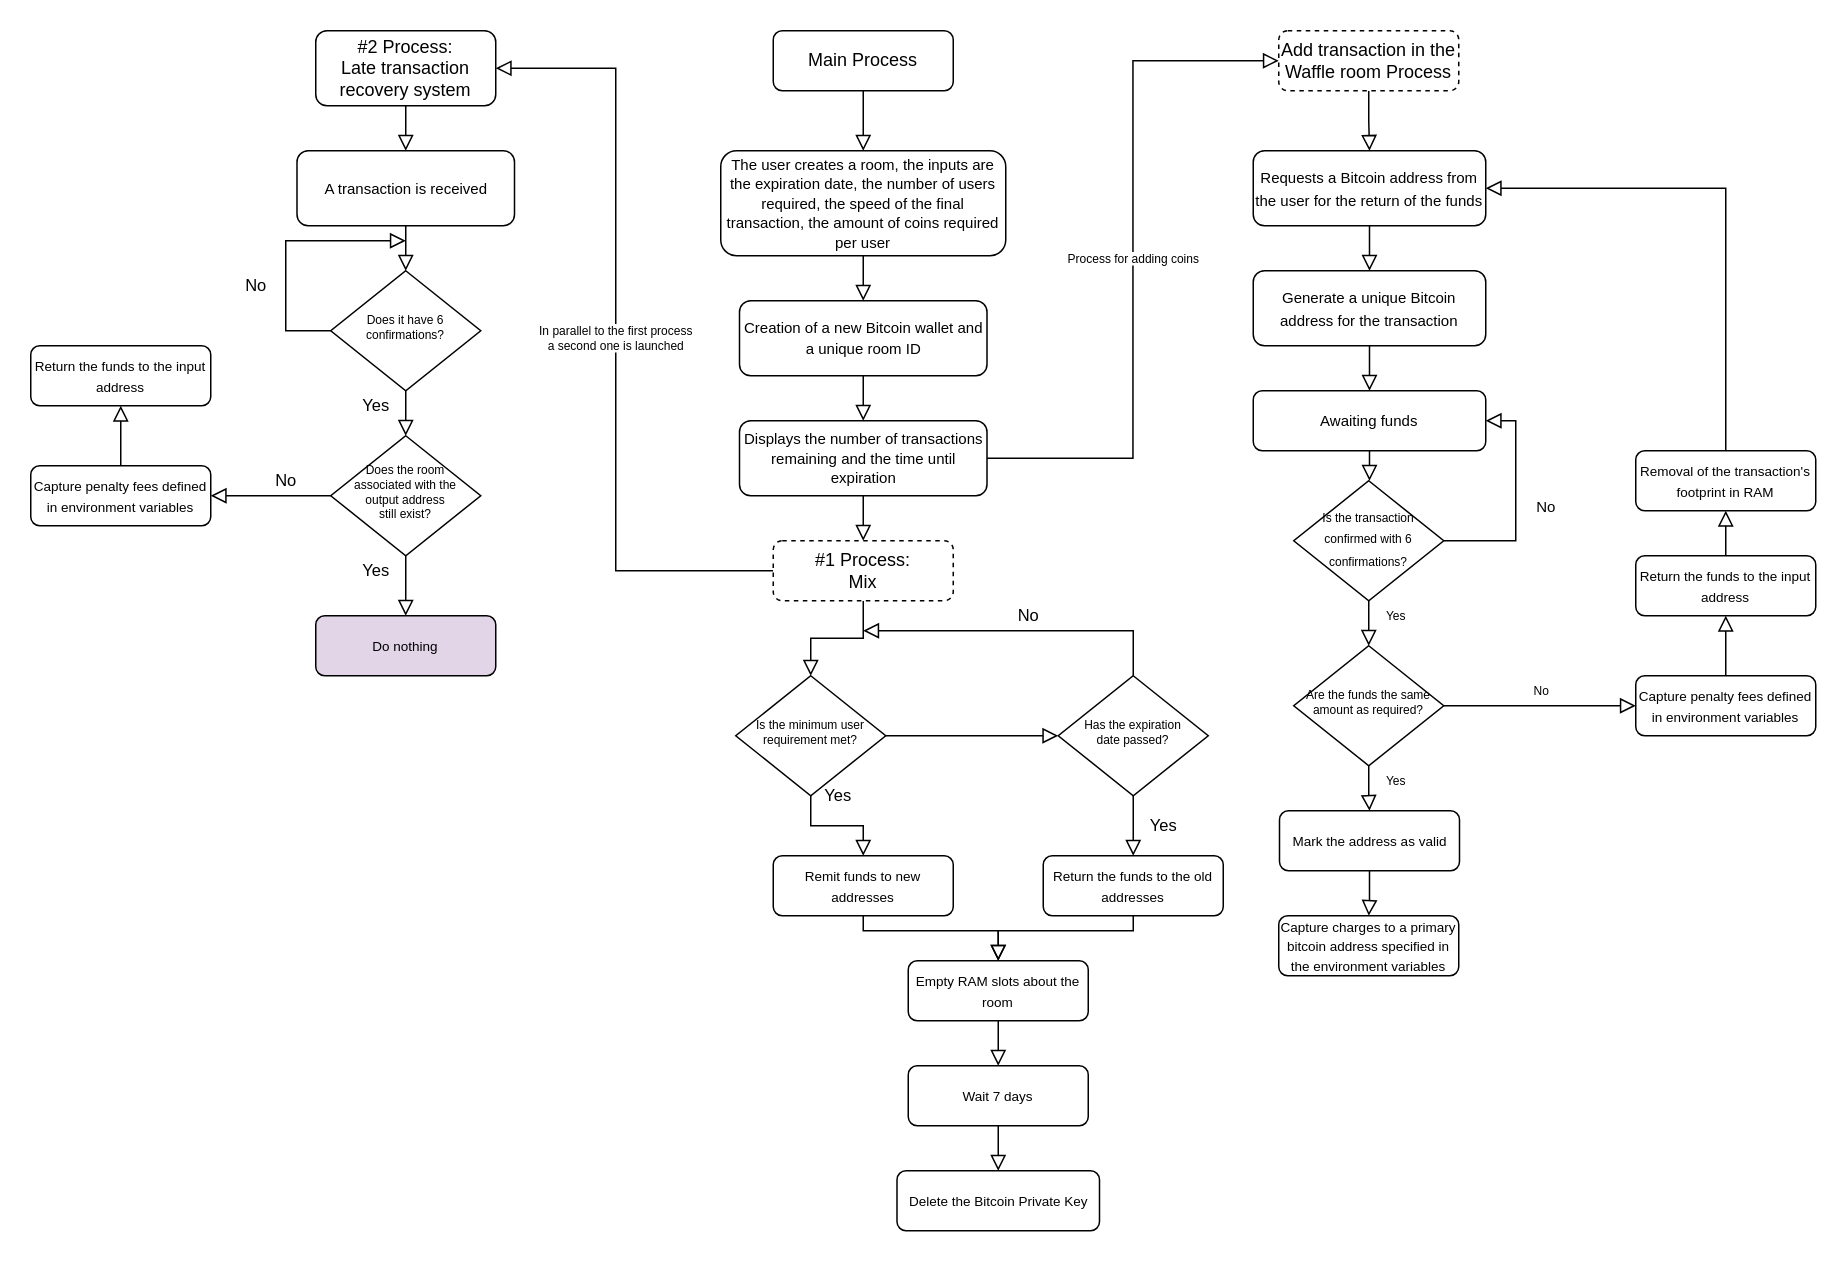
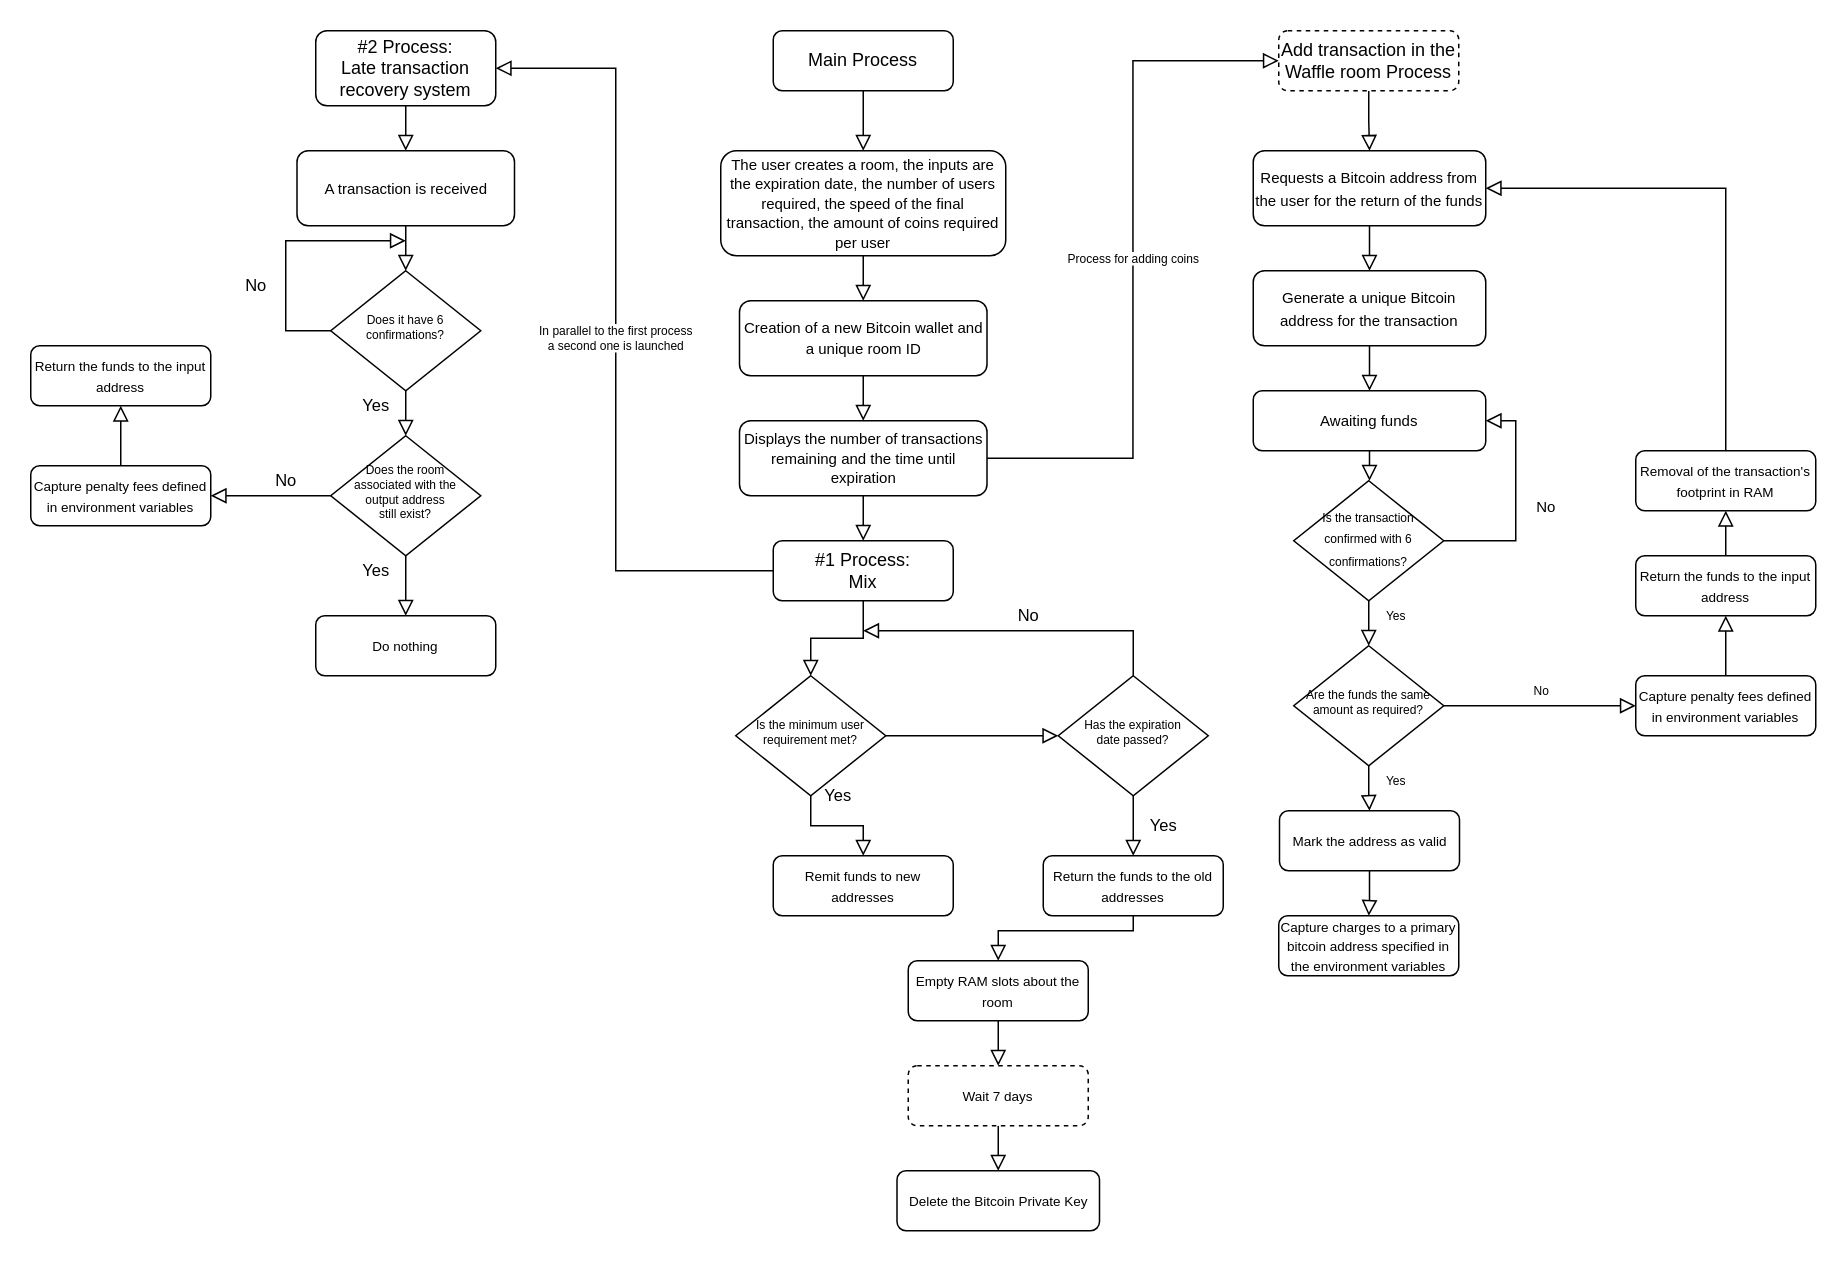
(863, 571) -> (863, 571)
(406, 646) -> (406, 646)
(922, 931) -> none
(998, 1096) -> (998, 1096)
